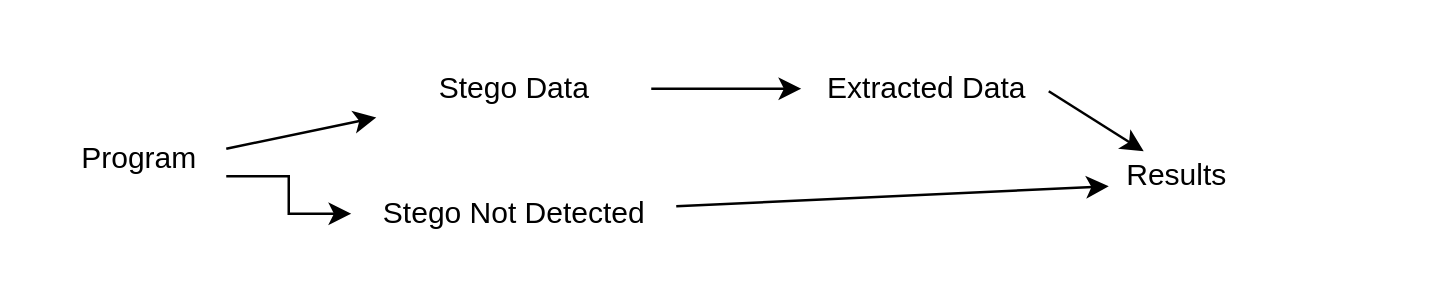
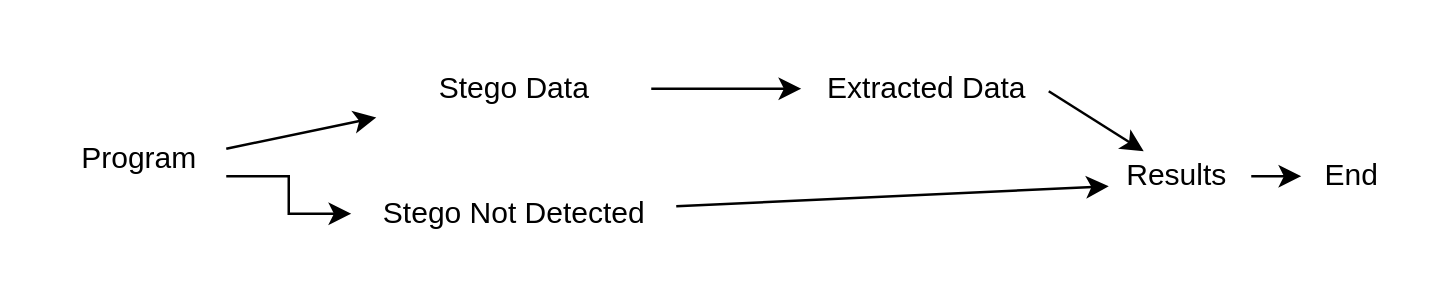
none -> (1268, 176)
none -> (1351, 176)
